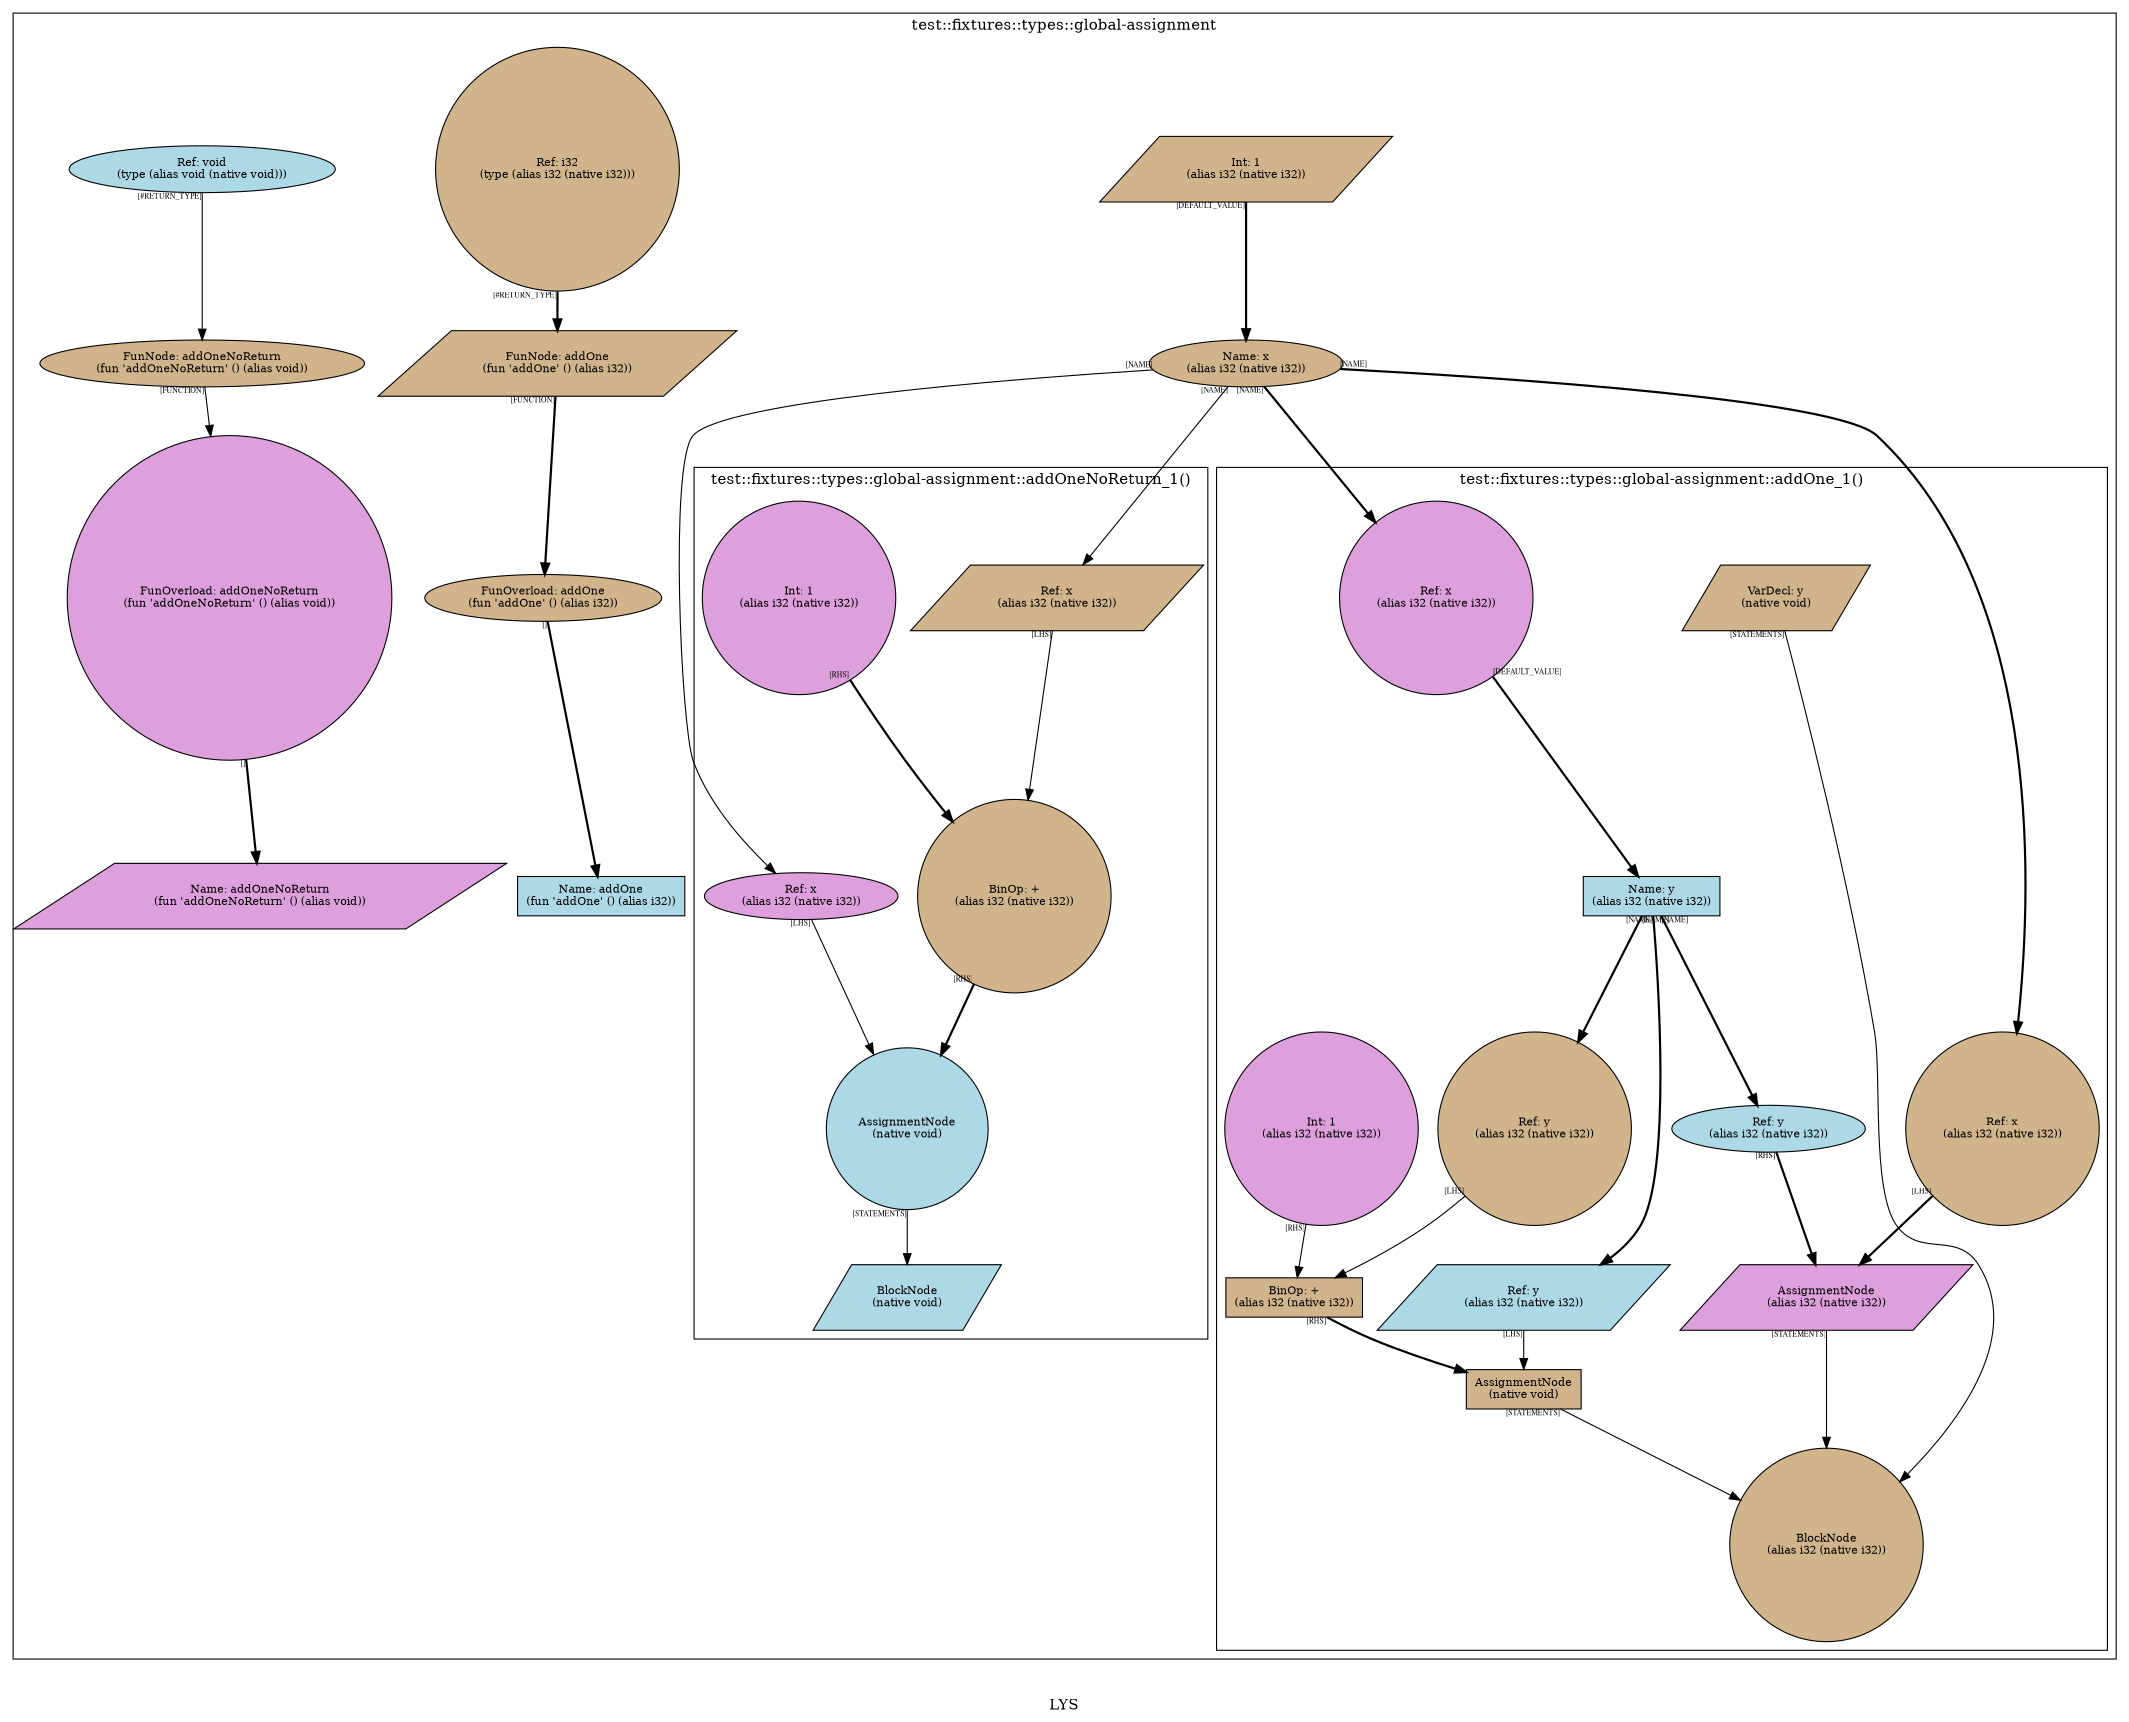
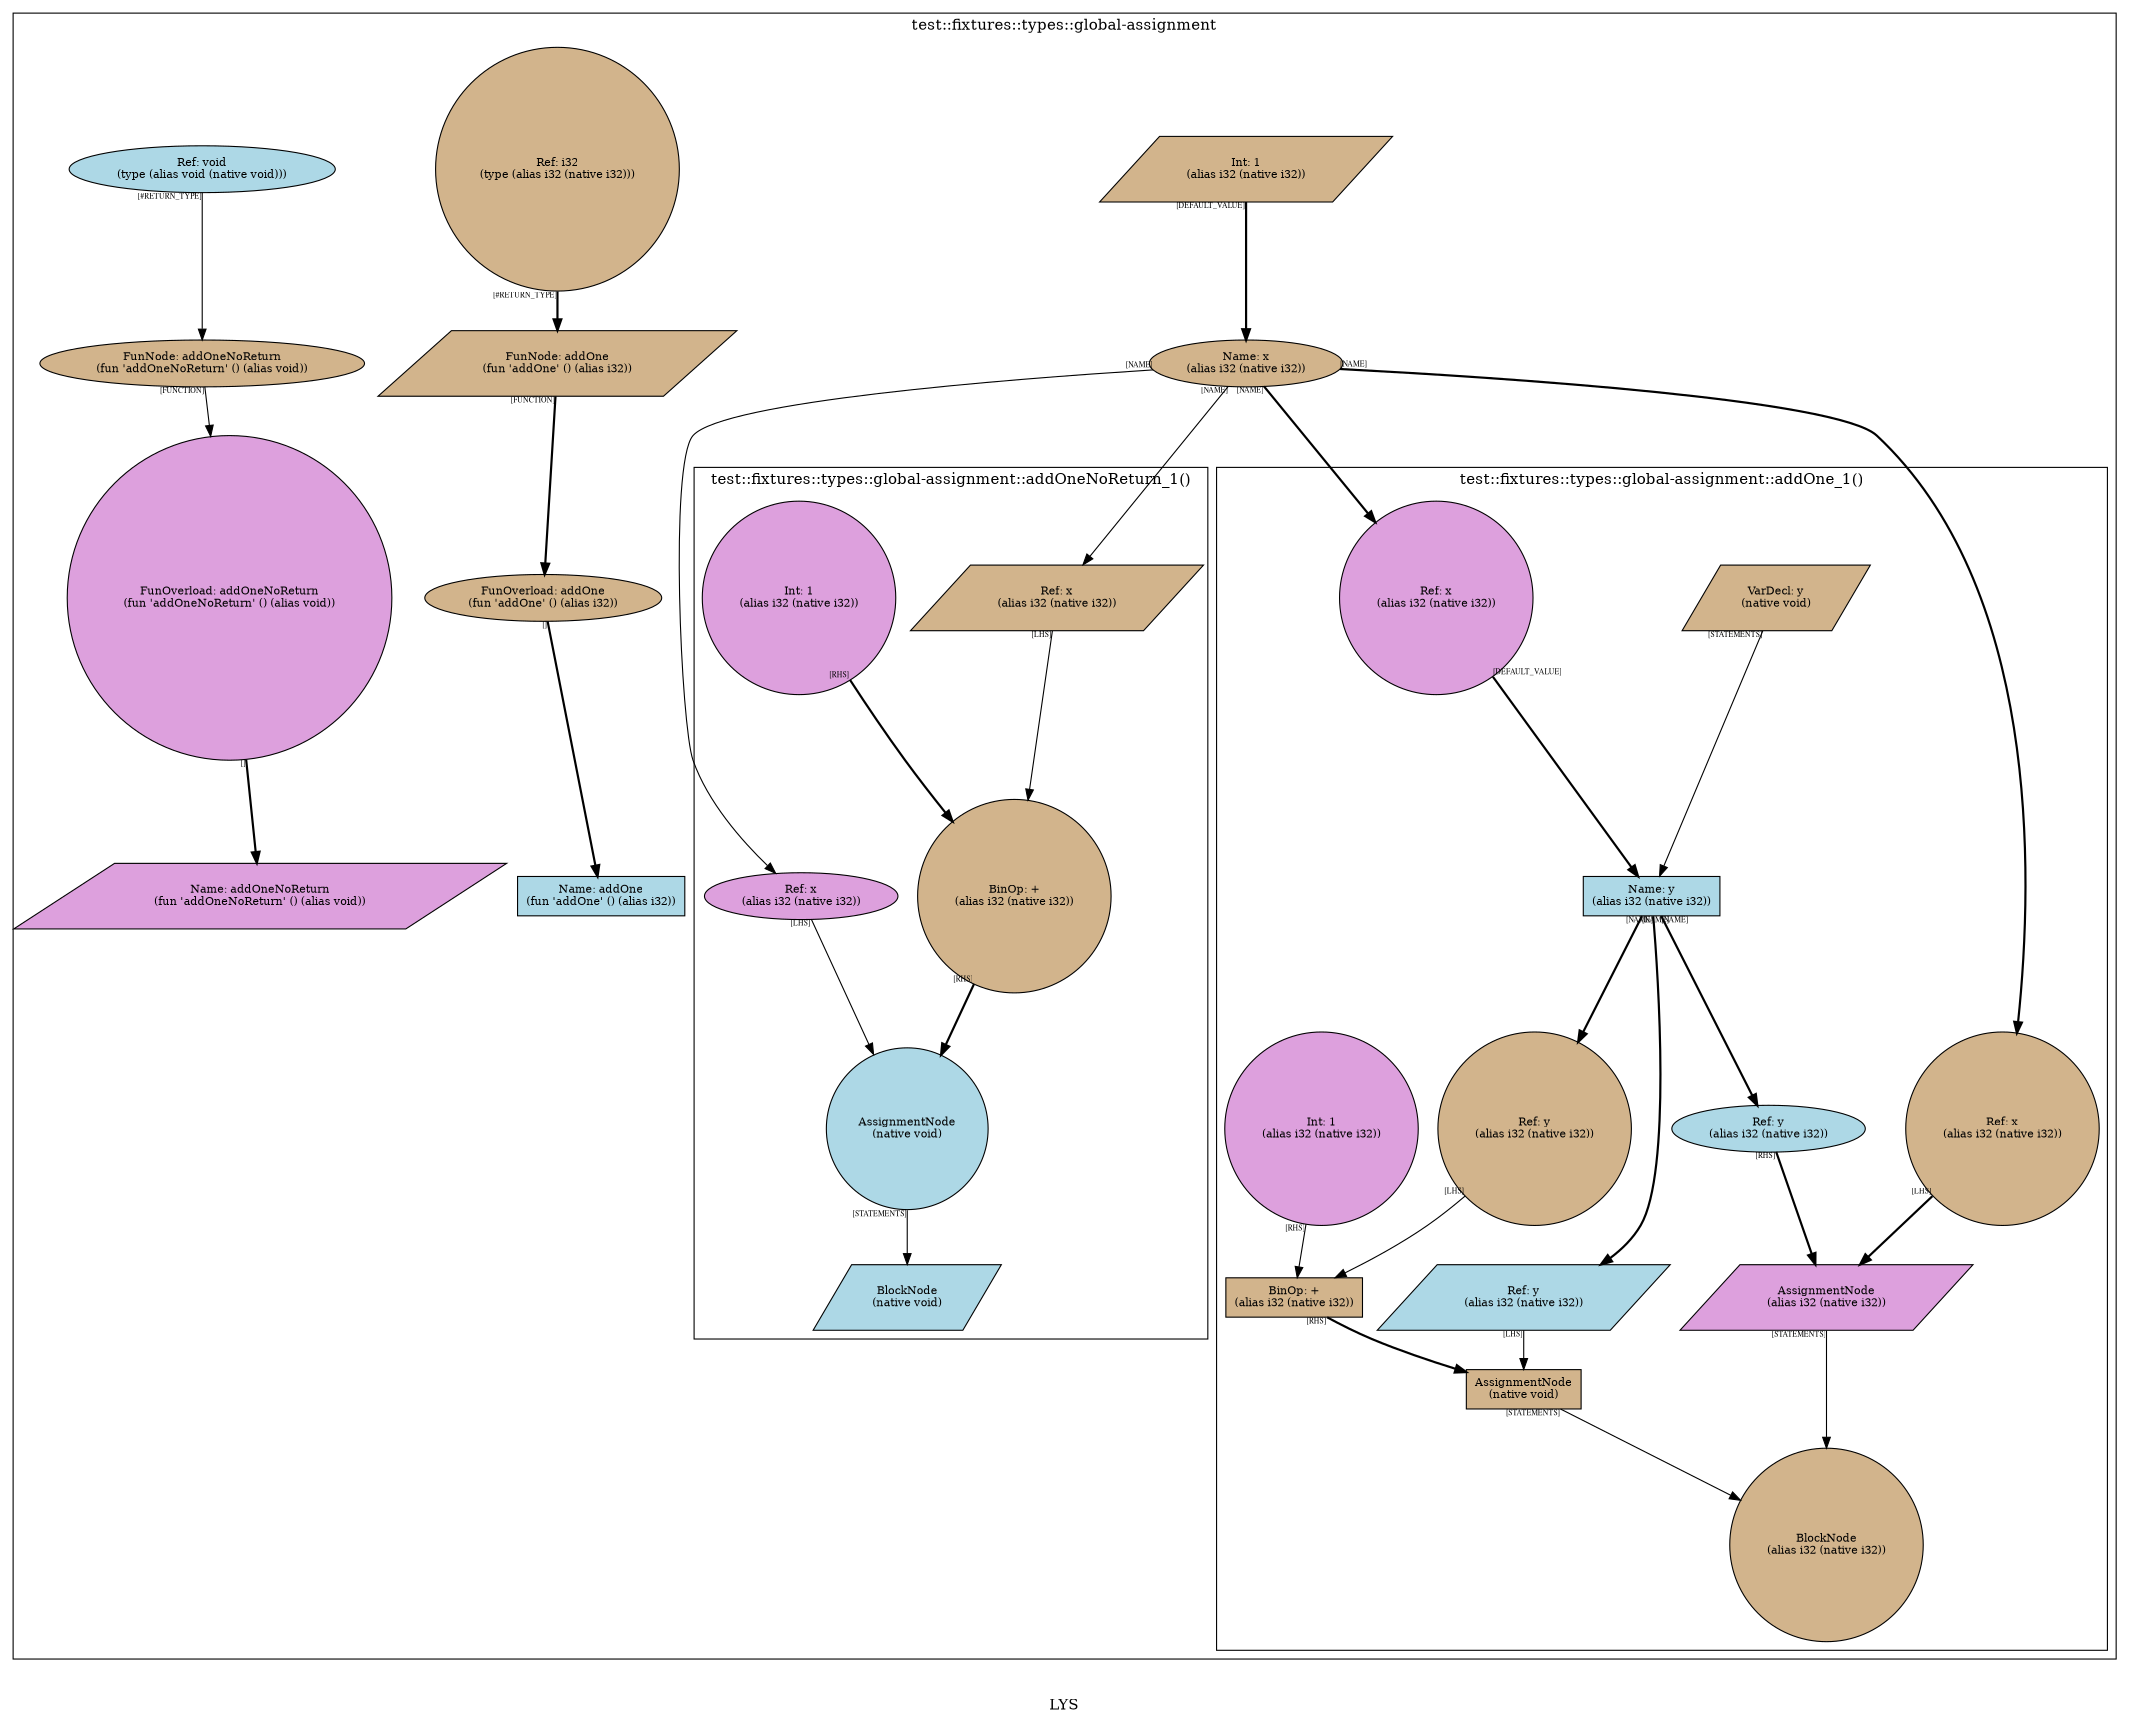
(1878, 1091) -> (1713, 748)
